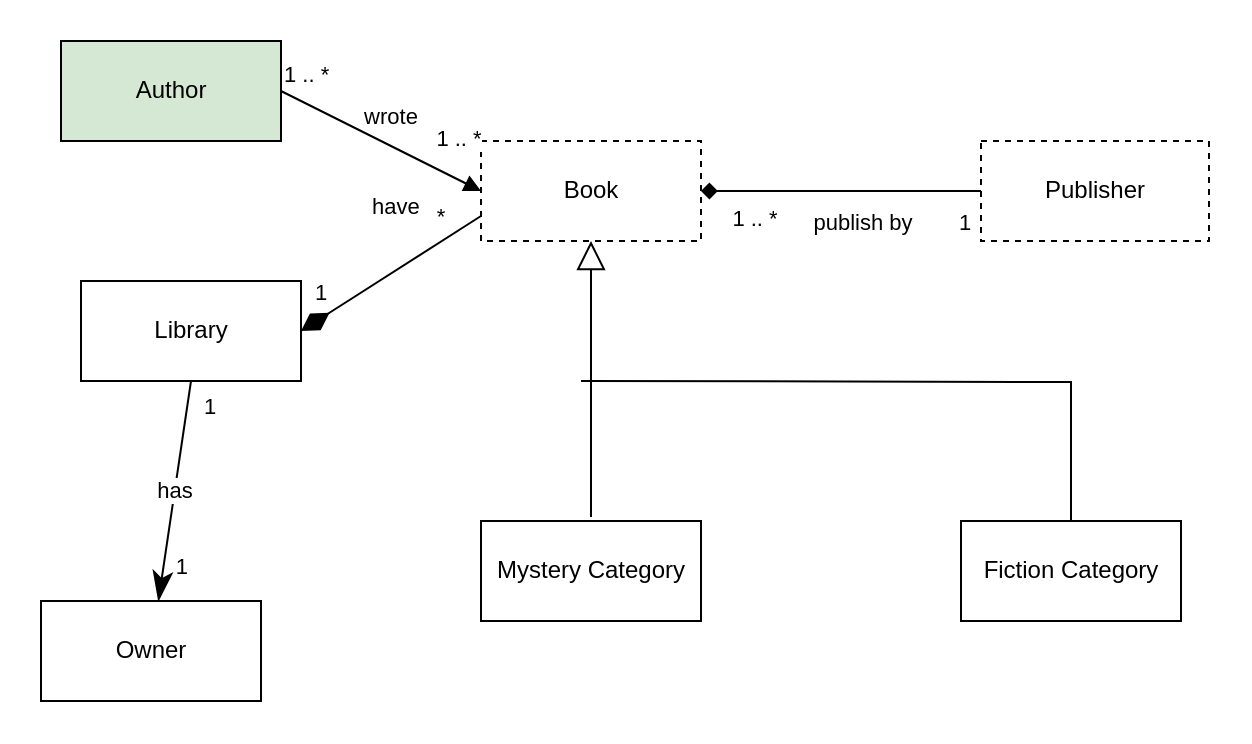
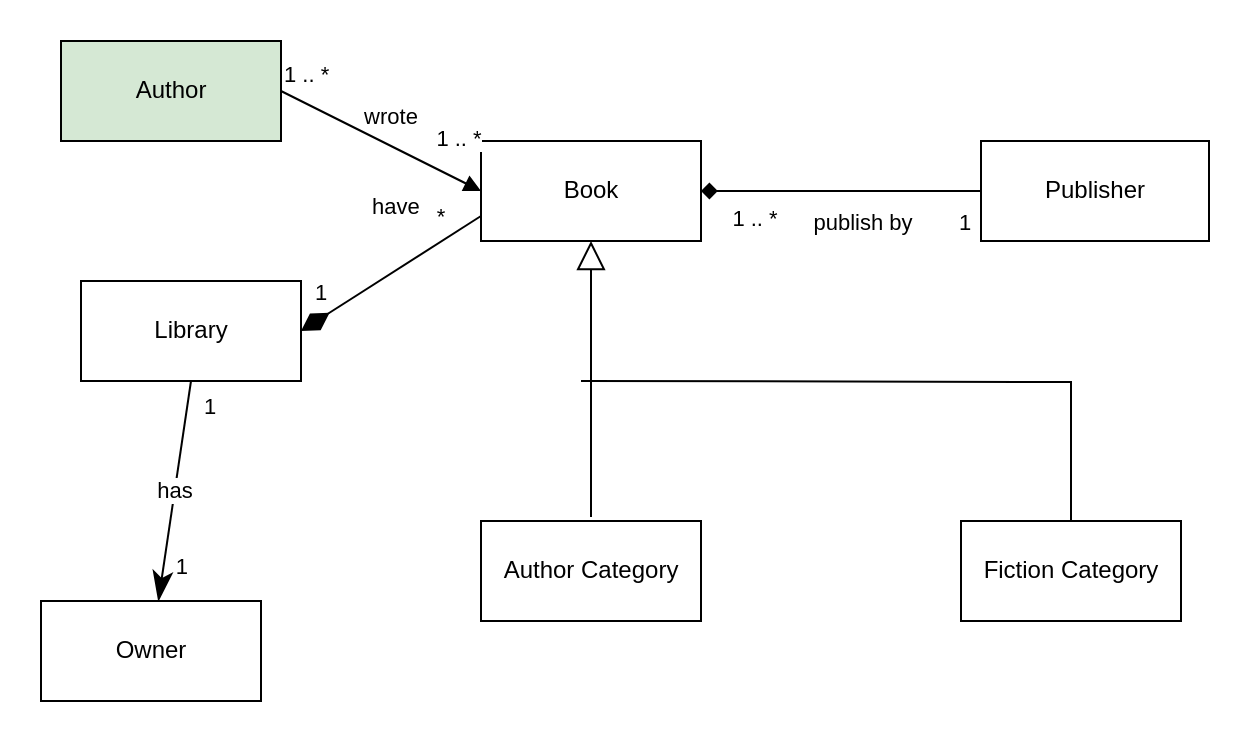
(591, 191) -> (591, 191)
(1095, 191) -> (1095, 191)
(592, 571) -> (592, 571)
